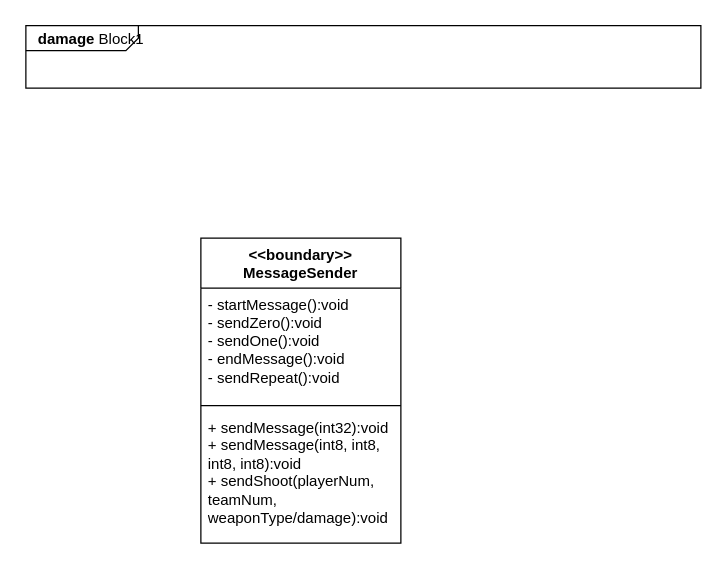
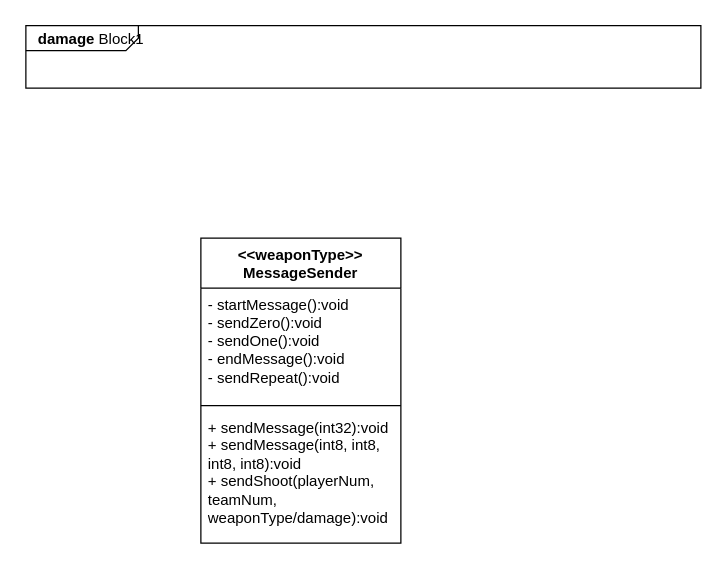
(301, 265) -> (301, 265)
